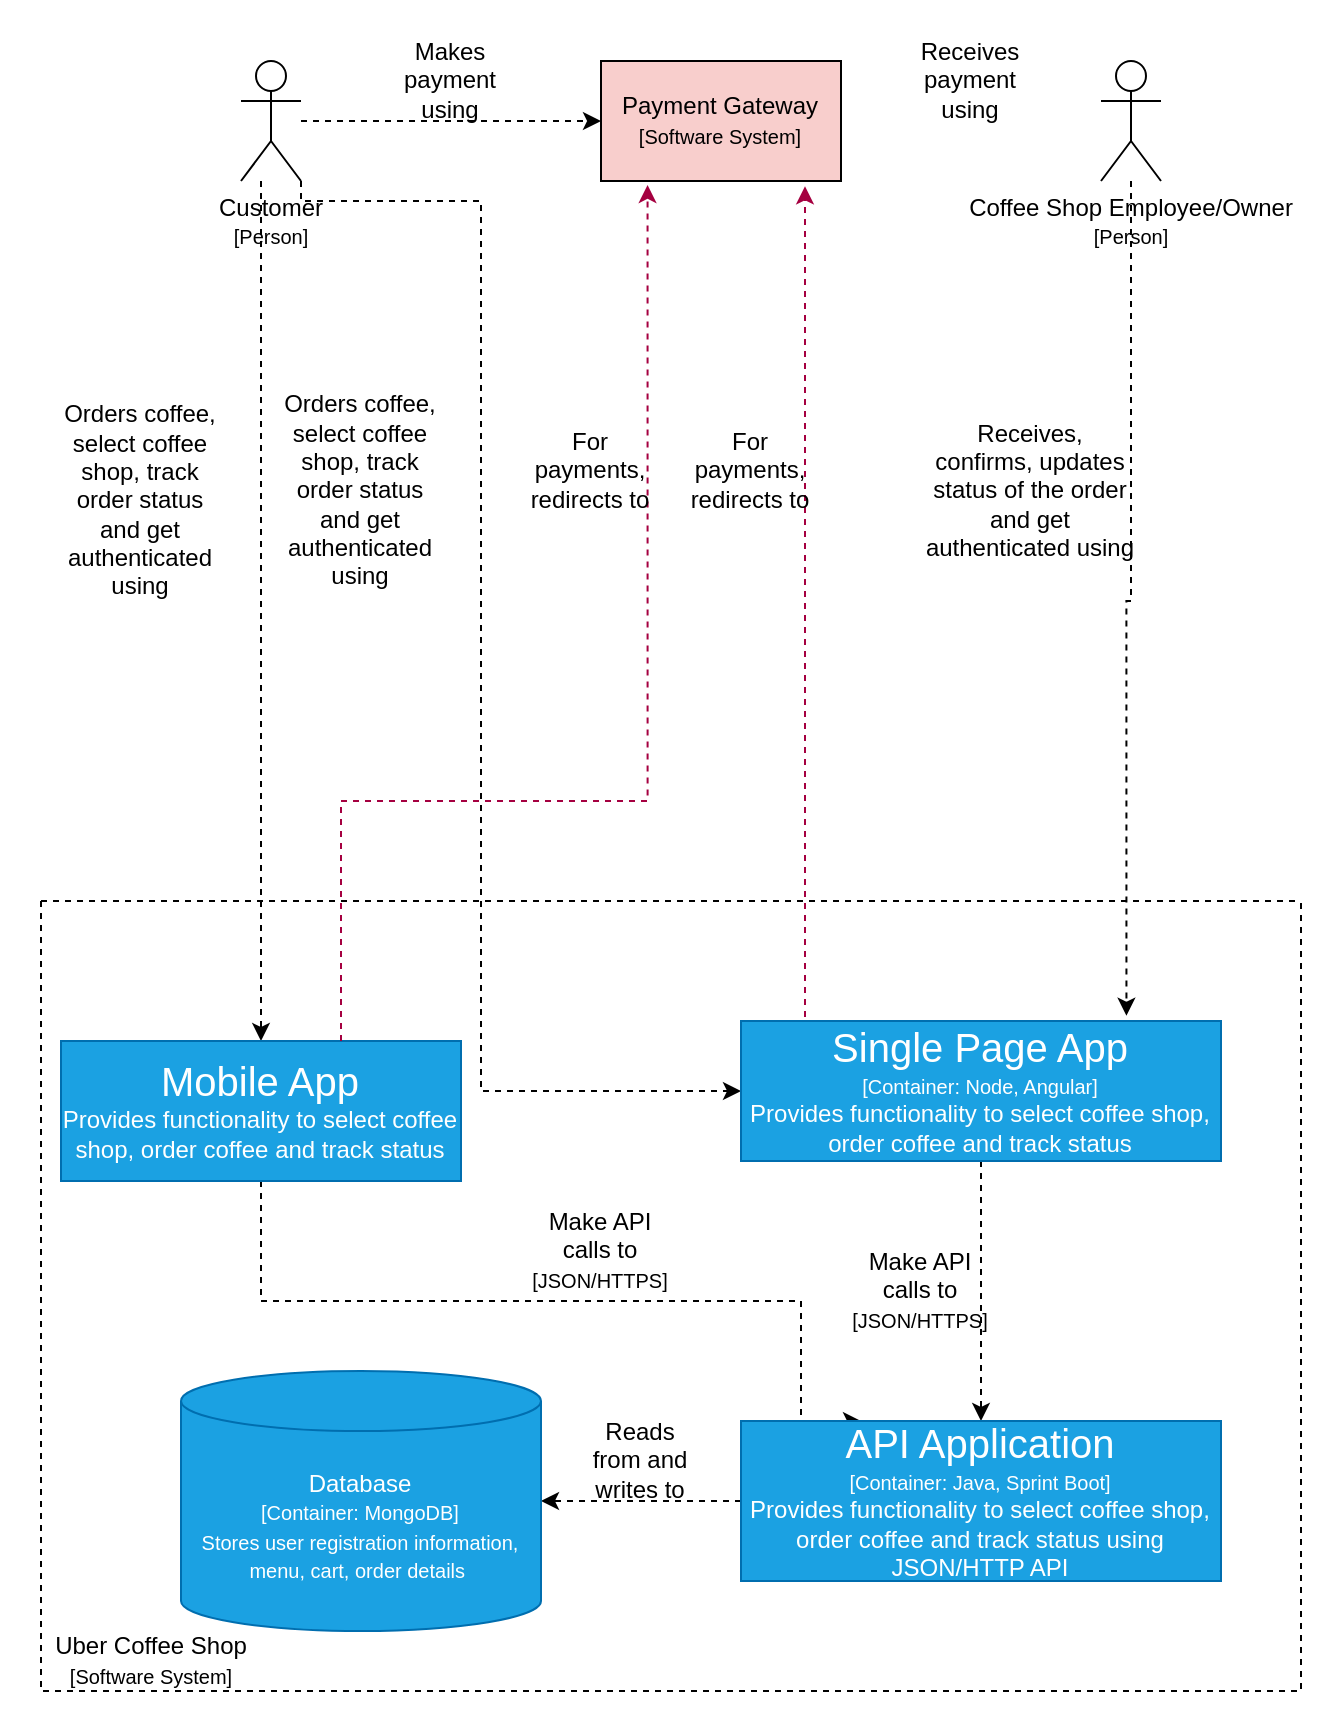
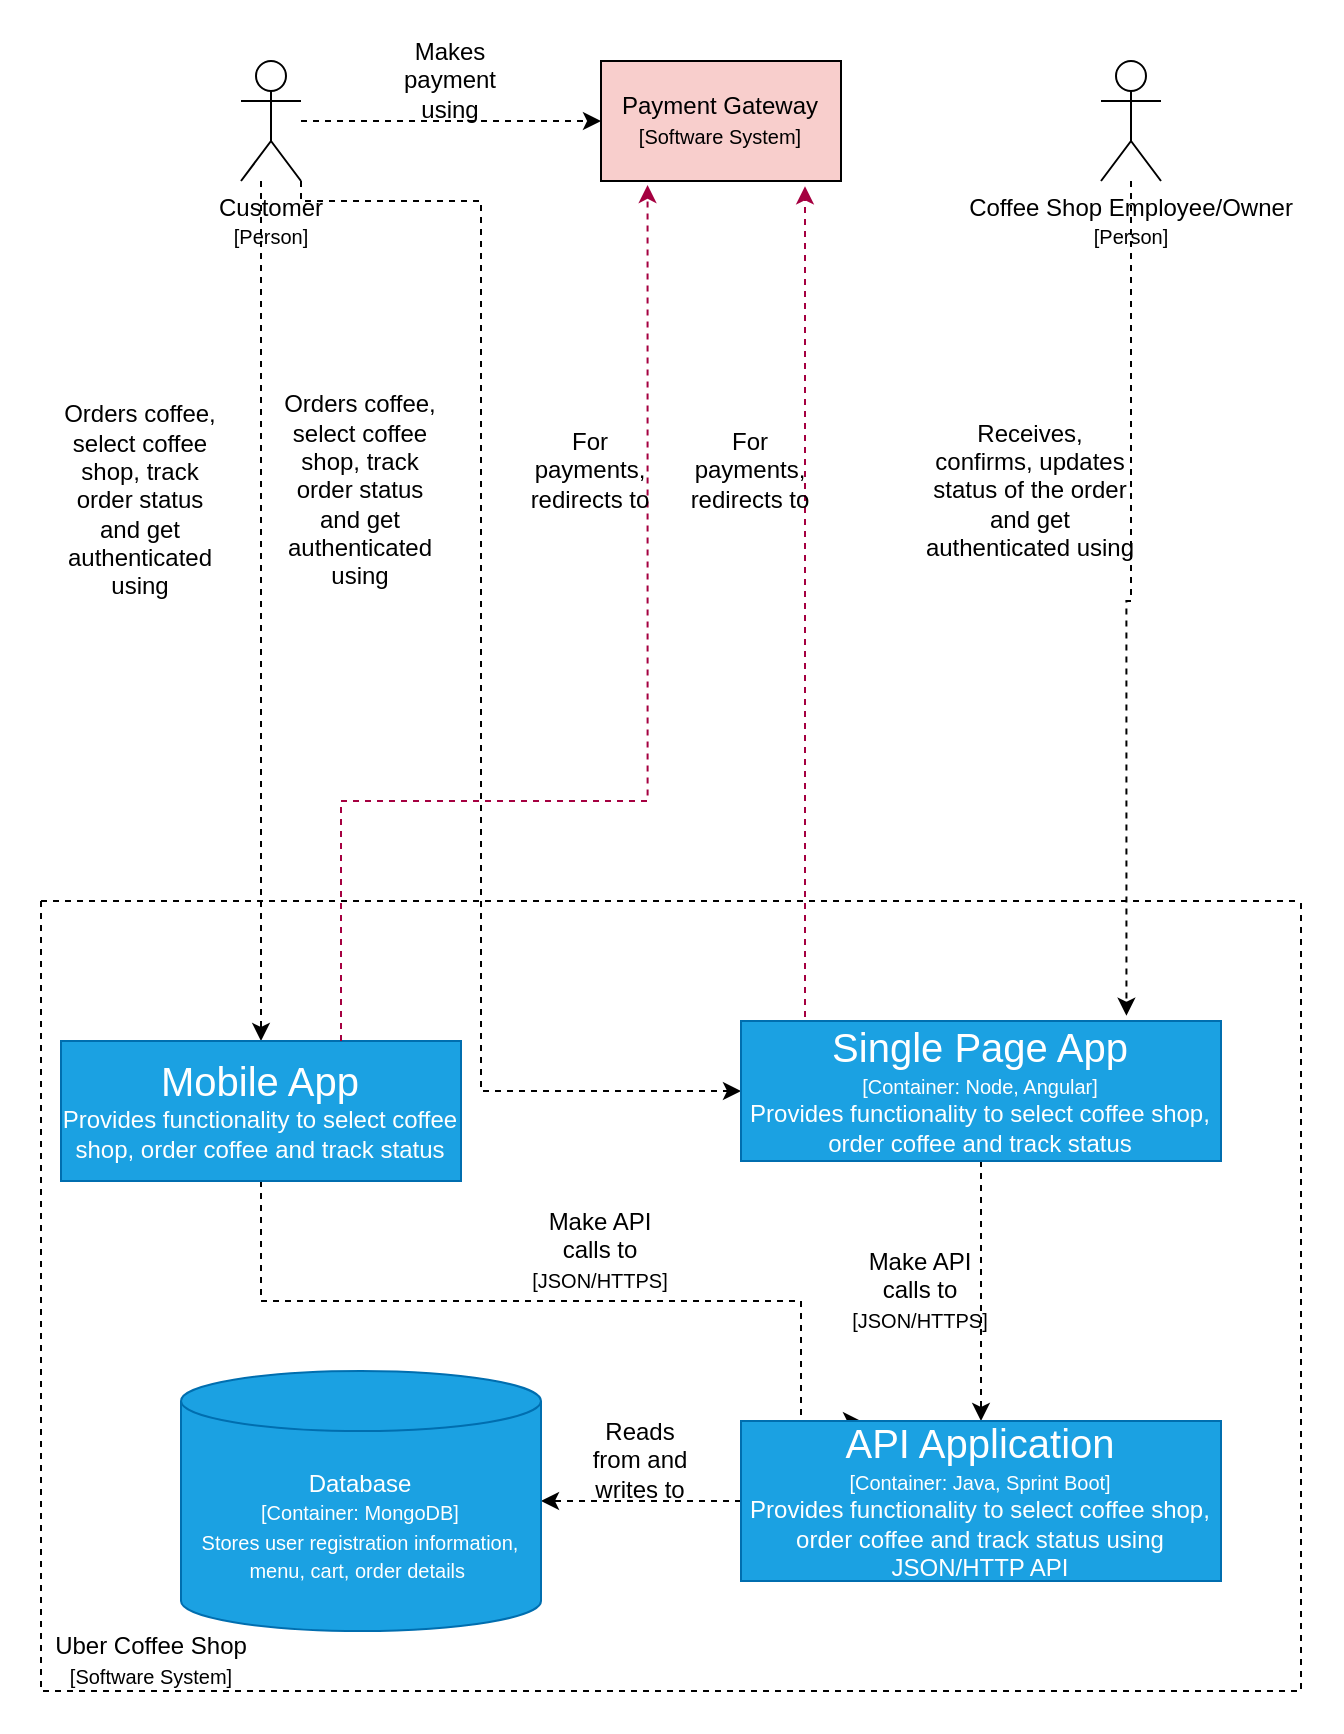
(971, 81) -> none
